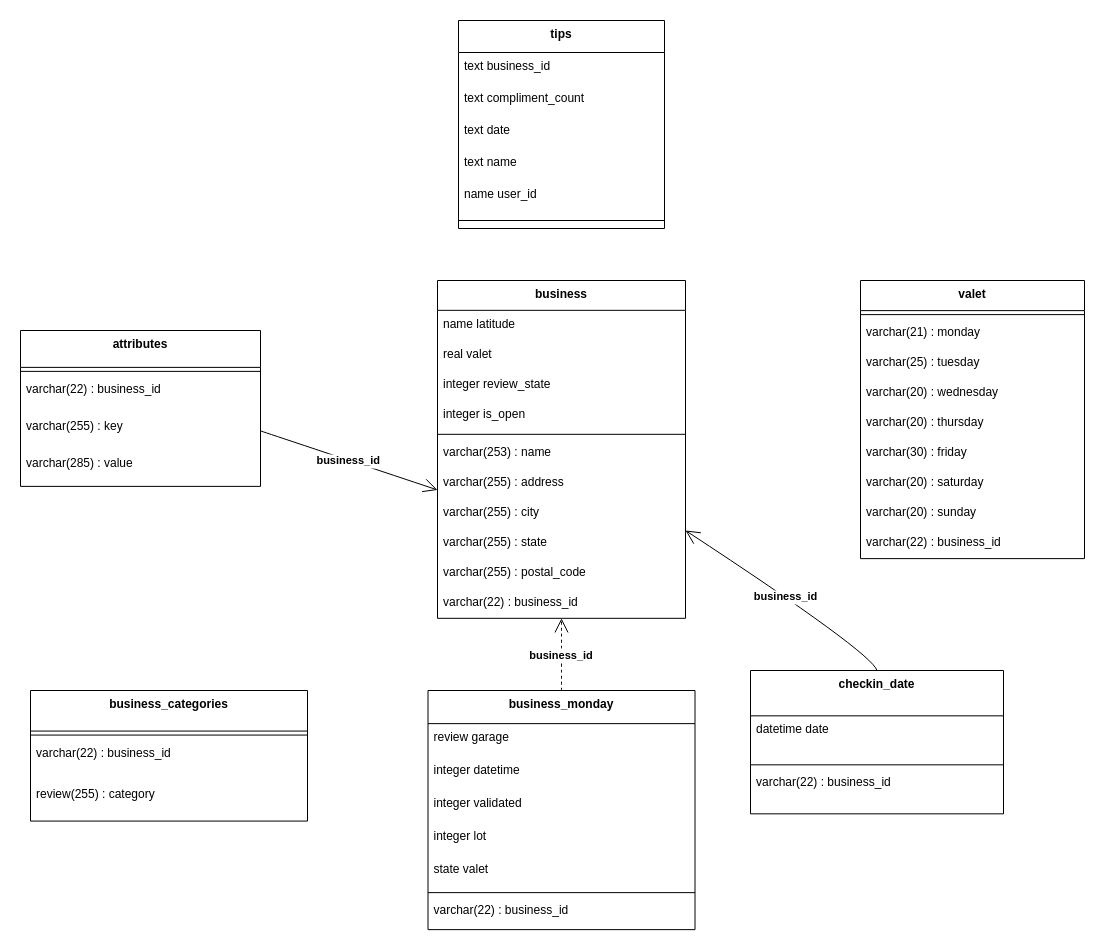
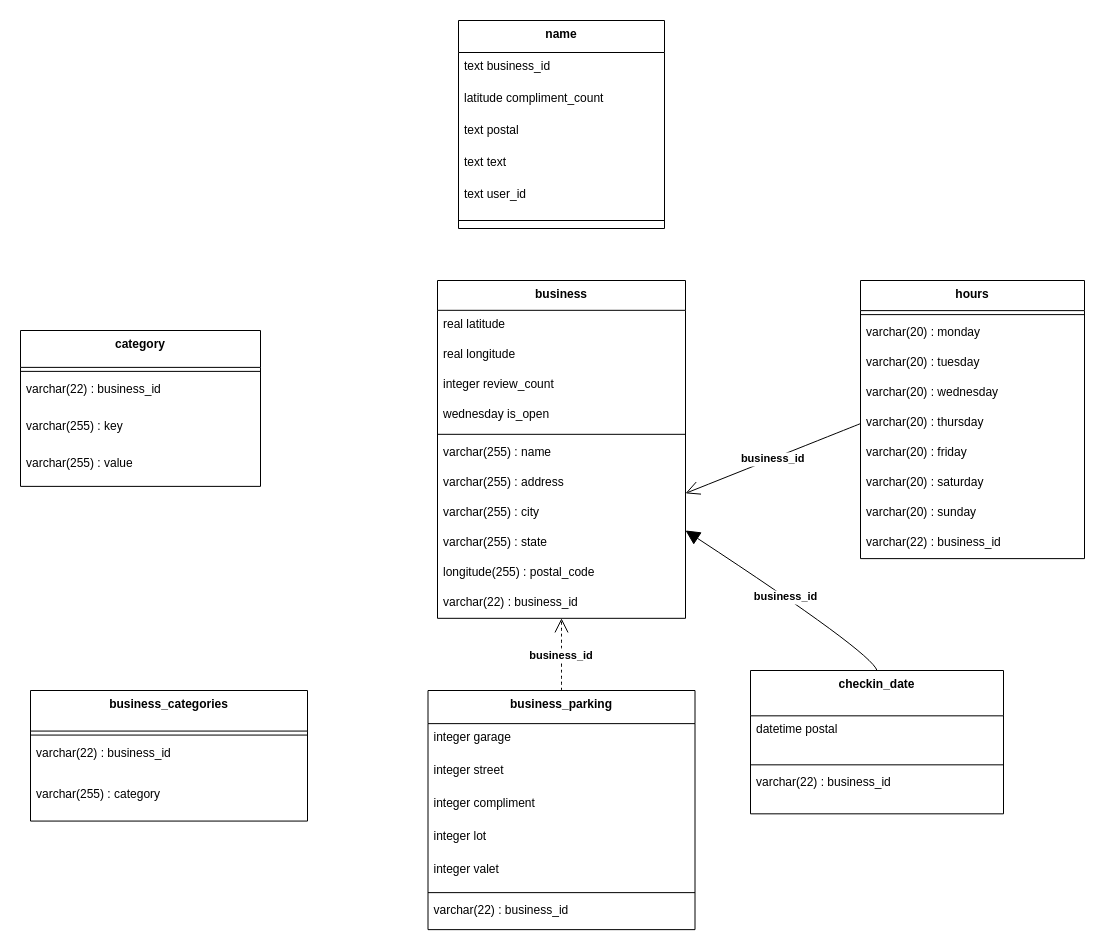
(561, 34) -> (561, 34)
(530, 98) -> (540, 98)
(493, 130) -> (498, 130)
(493, 162) -> (493, 162)
(501, 194) -> (501, 194)
(972, 294) -> (972, 294)
(482, 324) -> (480, 324)
(929, 332) -> (929, 332)
(140, 344) -> (140, 344)
(472, 354) -> (484, 354)
(932, 362) -> (932, 362)
(506, 384) -> (506, 384)
(489, 414) -> (497, 414)
none -> (809, 444)
(313, 448) -> none
(502, 452) -> (502, 452)
(927, 452) -> (927, 452)
(87, 463) -> (87, 463)
(693, 536) -> (698, 539)
(524, 572) -> (528, 572)
(561, 704) -> (561, 704)
(797, 729) -> (802, 729)
(474, 737) -> (477, 737)
(483, 770) -> (477, 770)
(104, 794) -> (109, 794)
(484, 803) -> (488, 803)
(467, 869) -> (473, 869)
